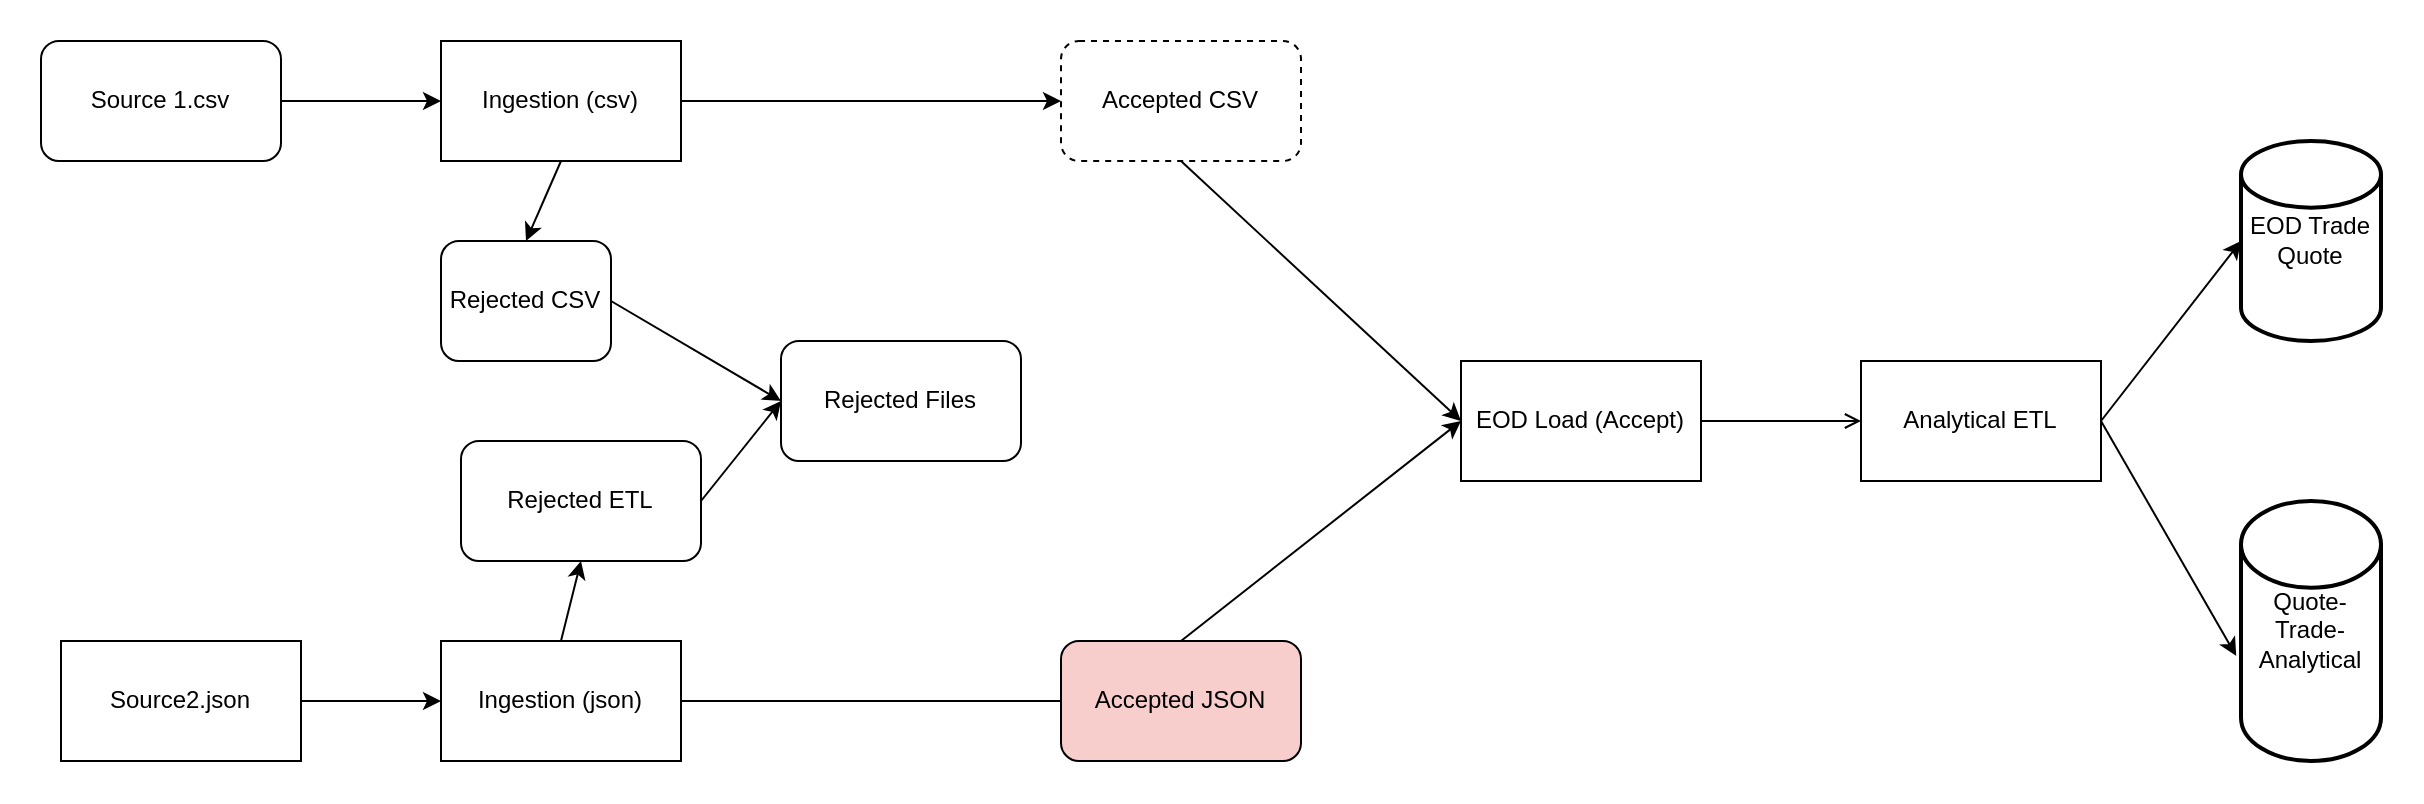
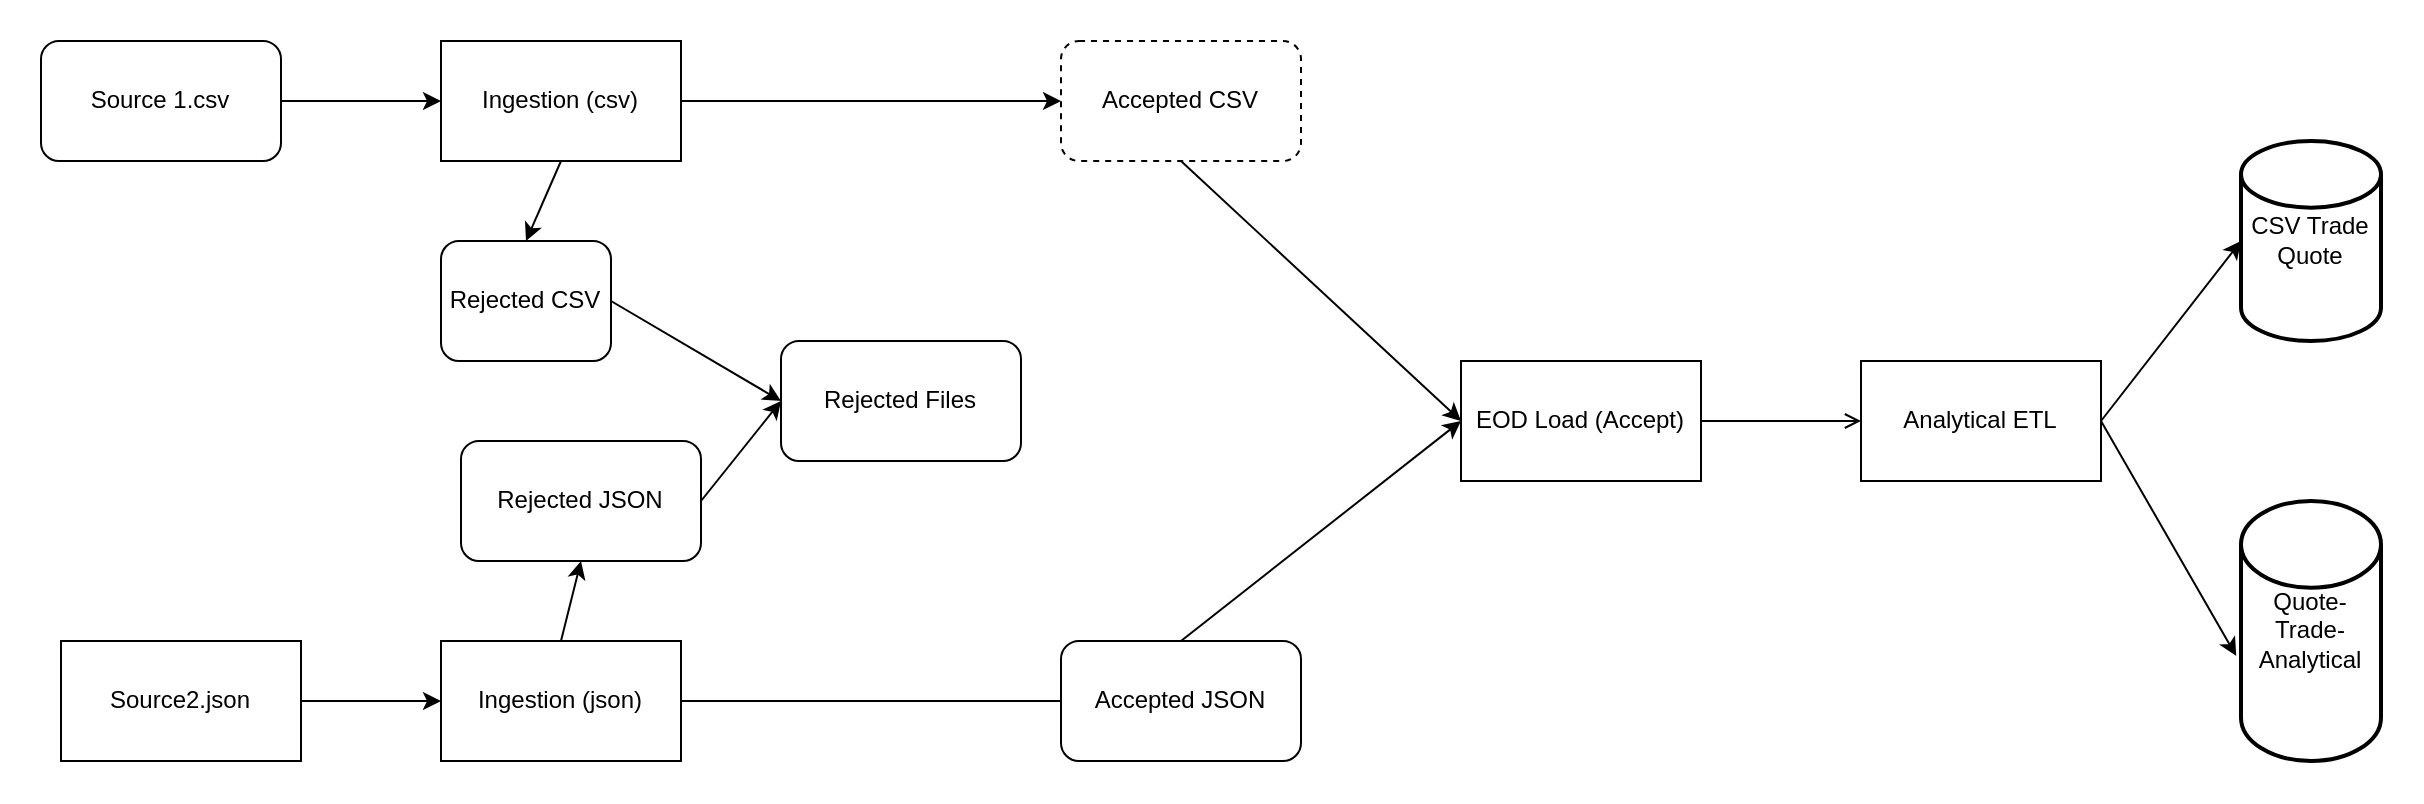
(2311, 241) -> (2311, 241)
(581, 501) -> (581, 501)
(1181, 701) -> (1181, 701)
